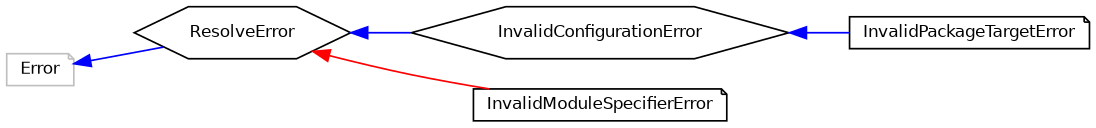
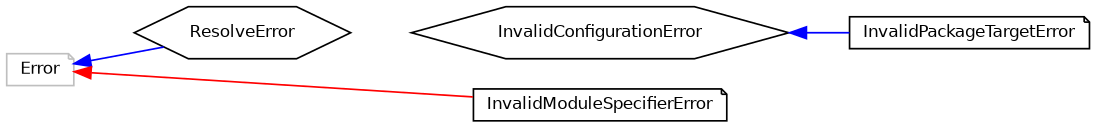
(389, 33) -> none
(409, 74) -> (282, 85)
